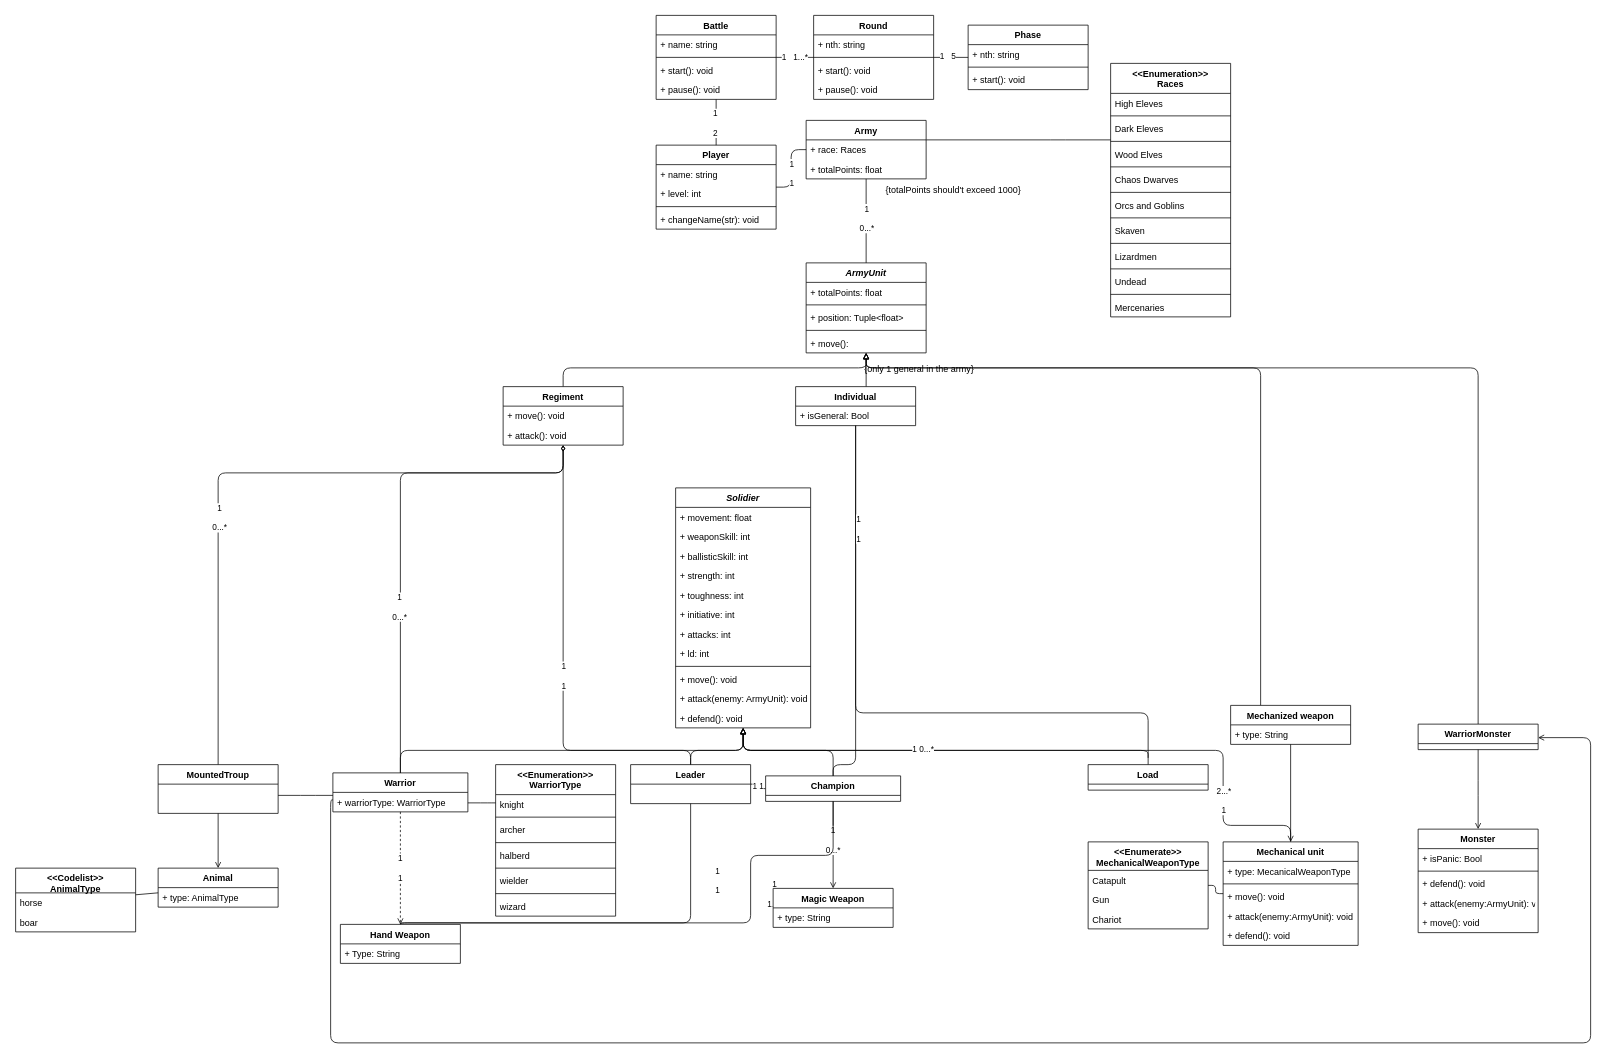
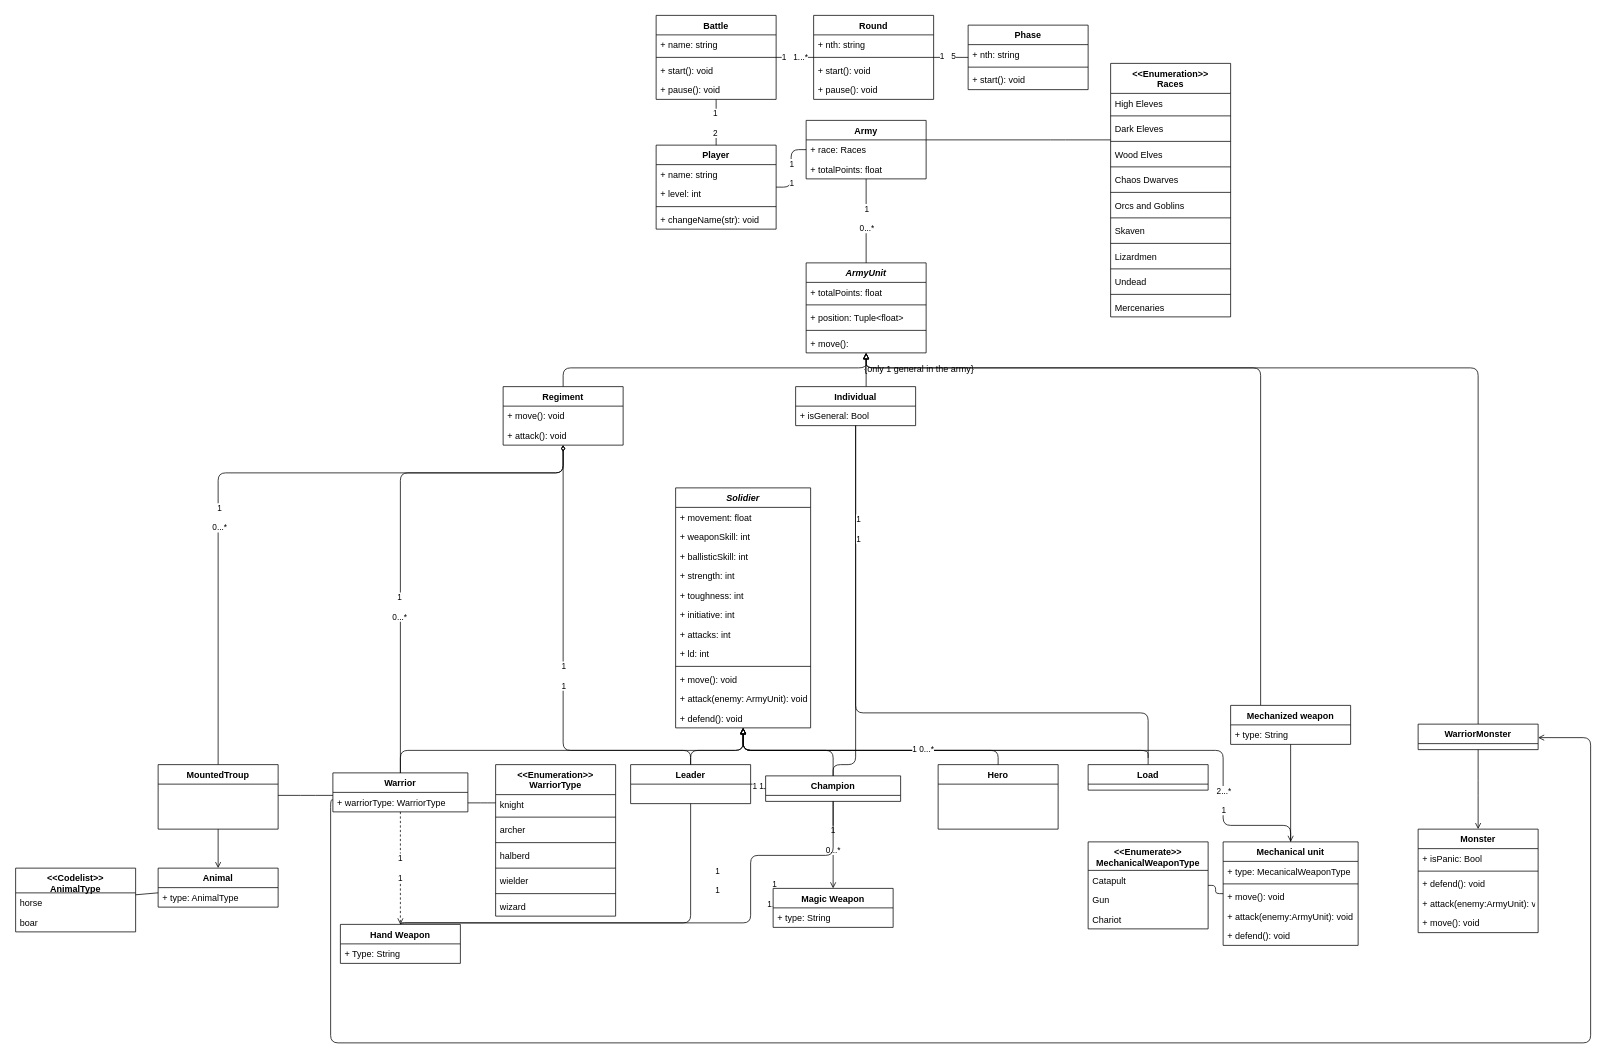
(953, 190) -> none
none -> (998, 758)
(218, 789) -> (218, 797)
none -> (998, 797)
